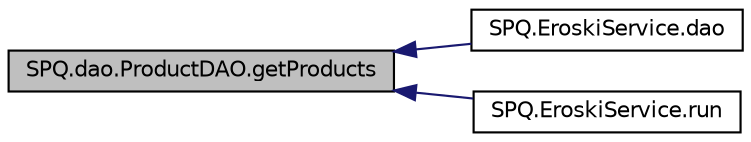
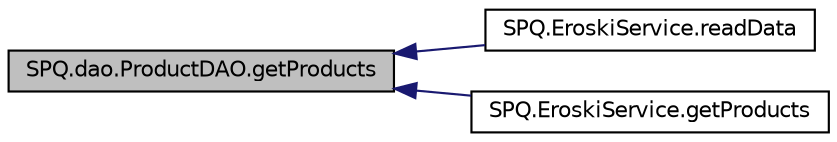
(607, 30) -> (650, 30)
(607, 112) -> (650, 112)
